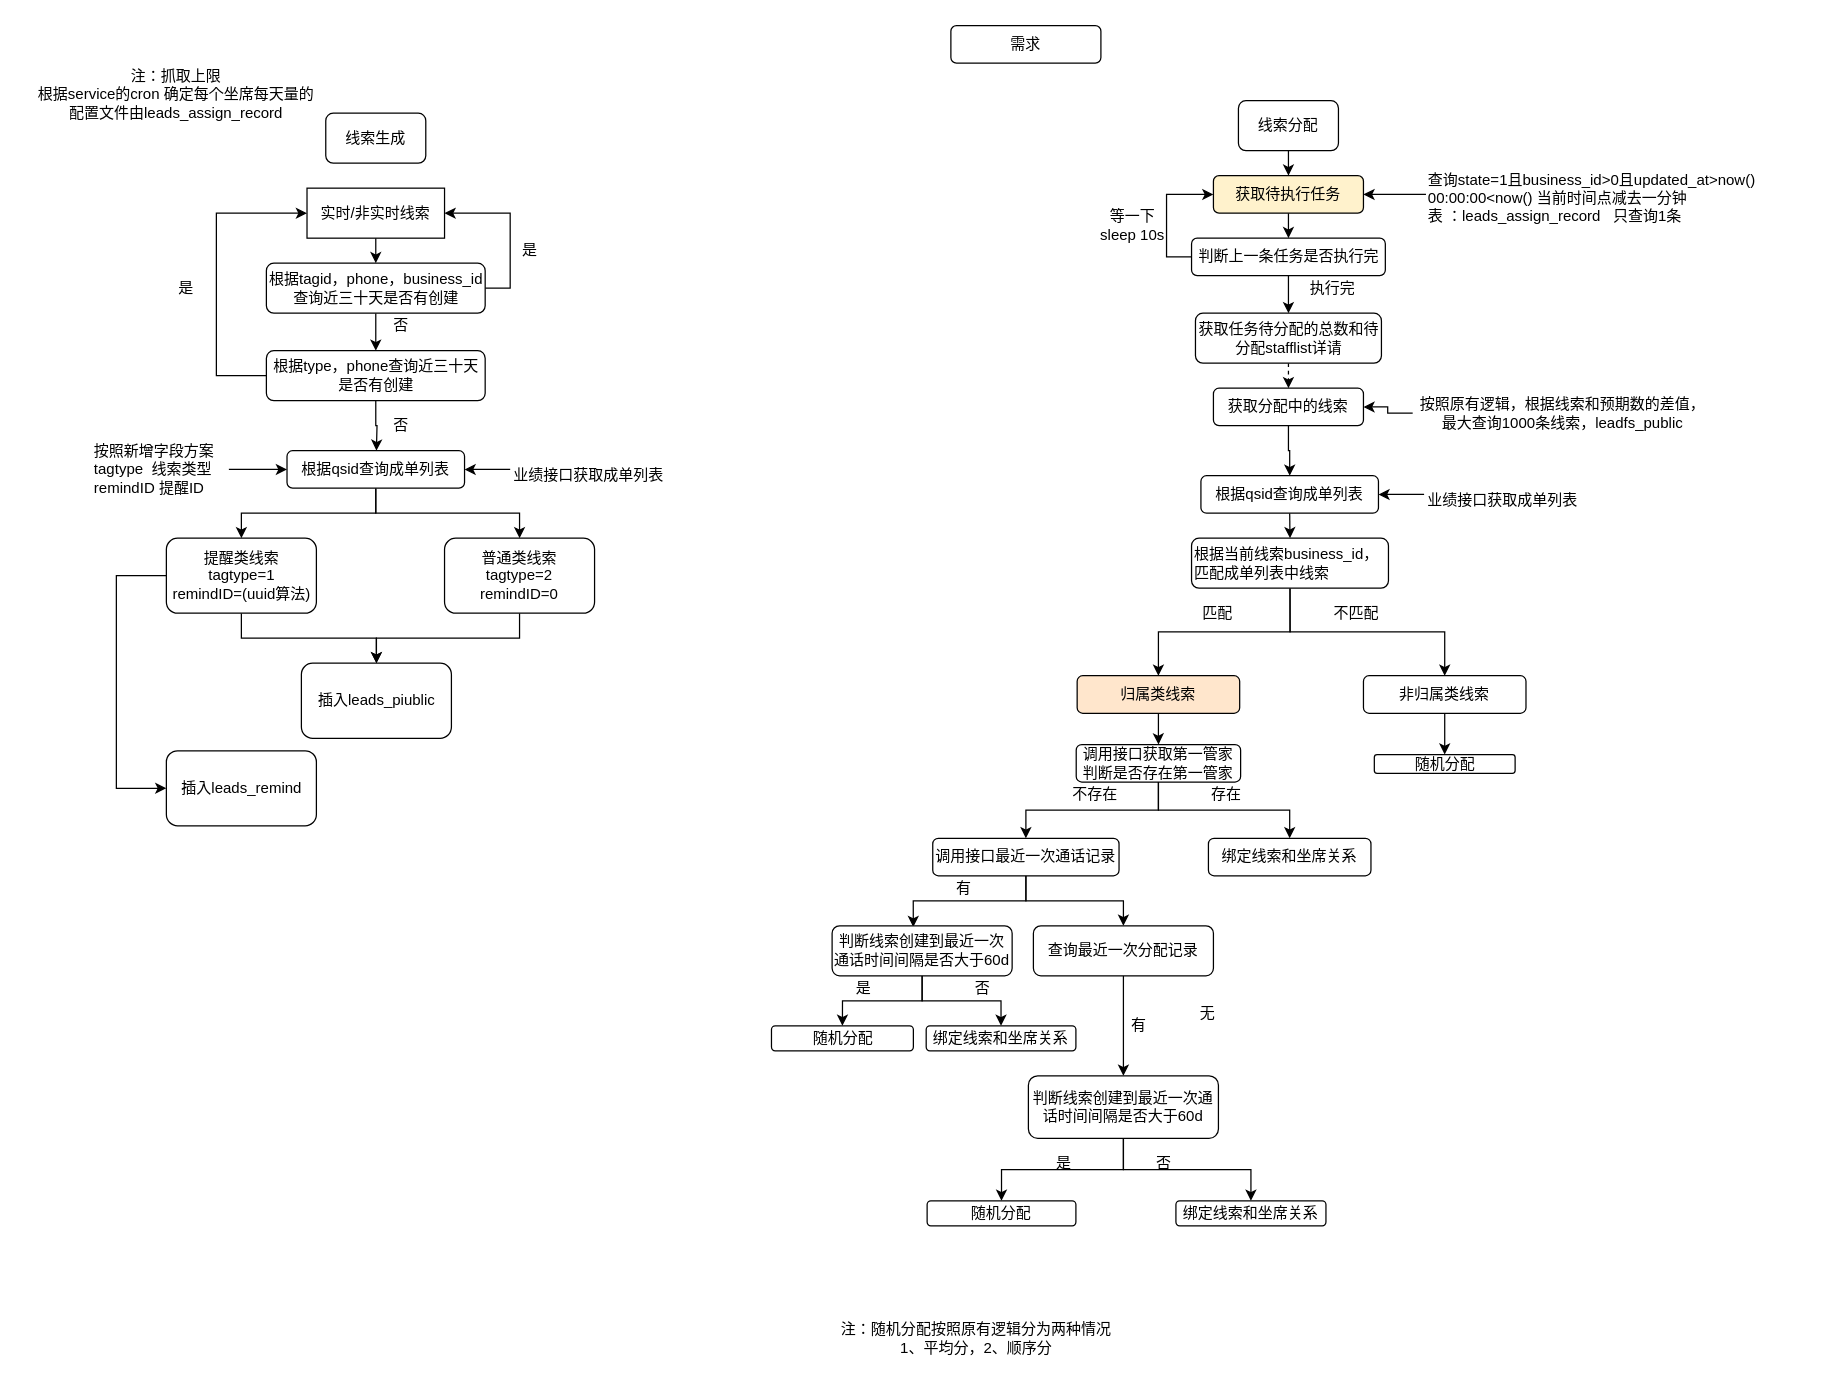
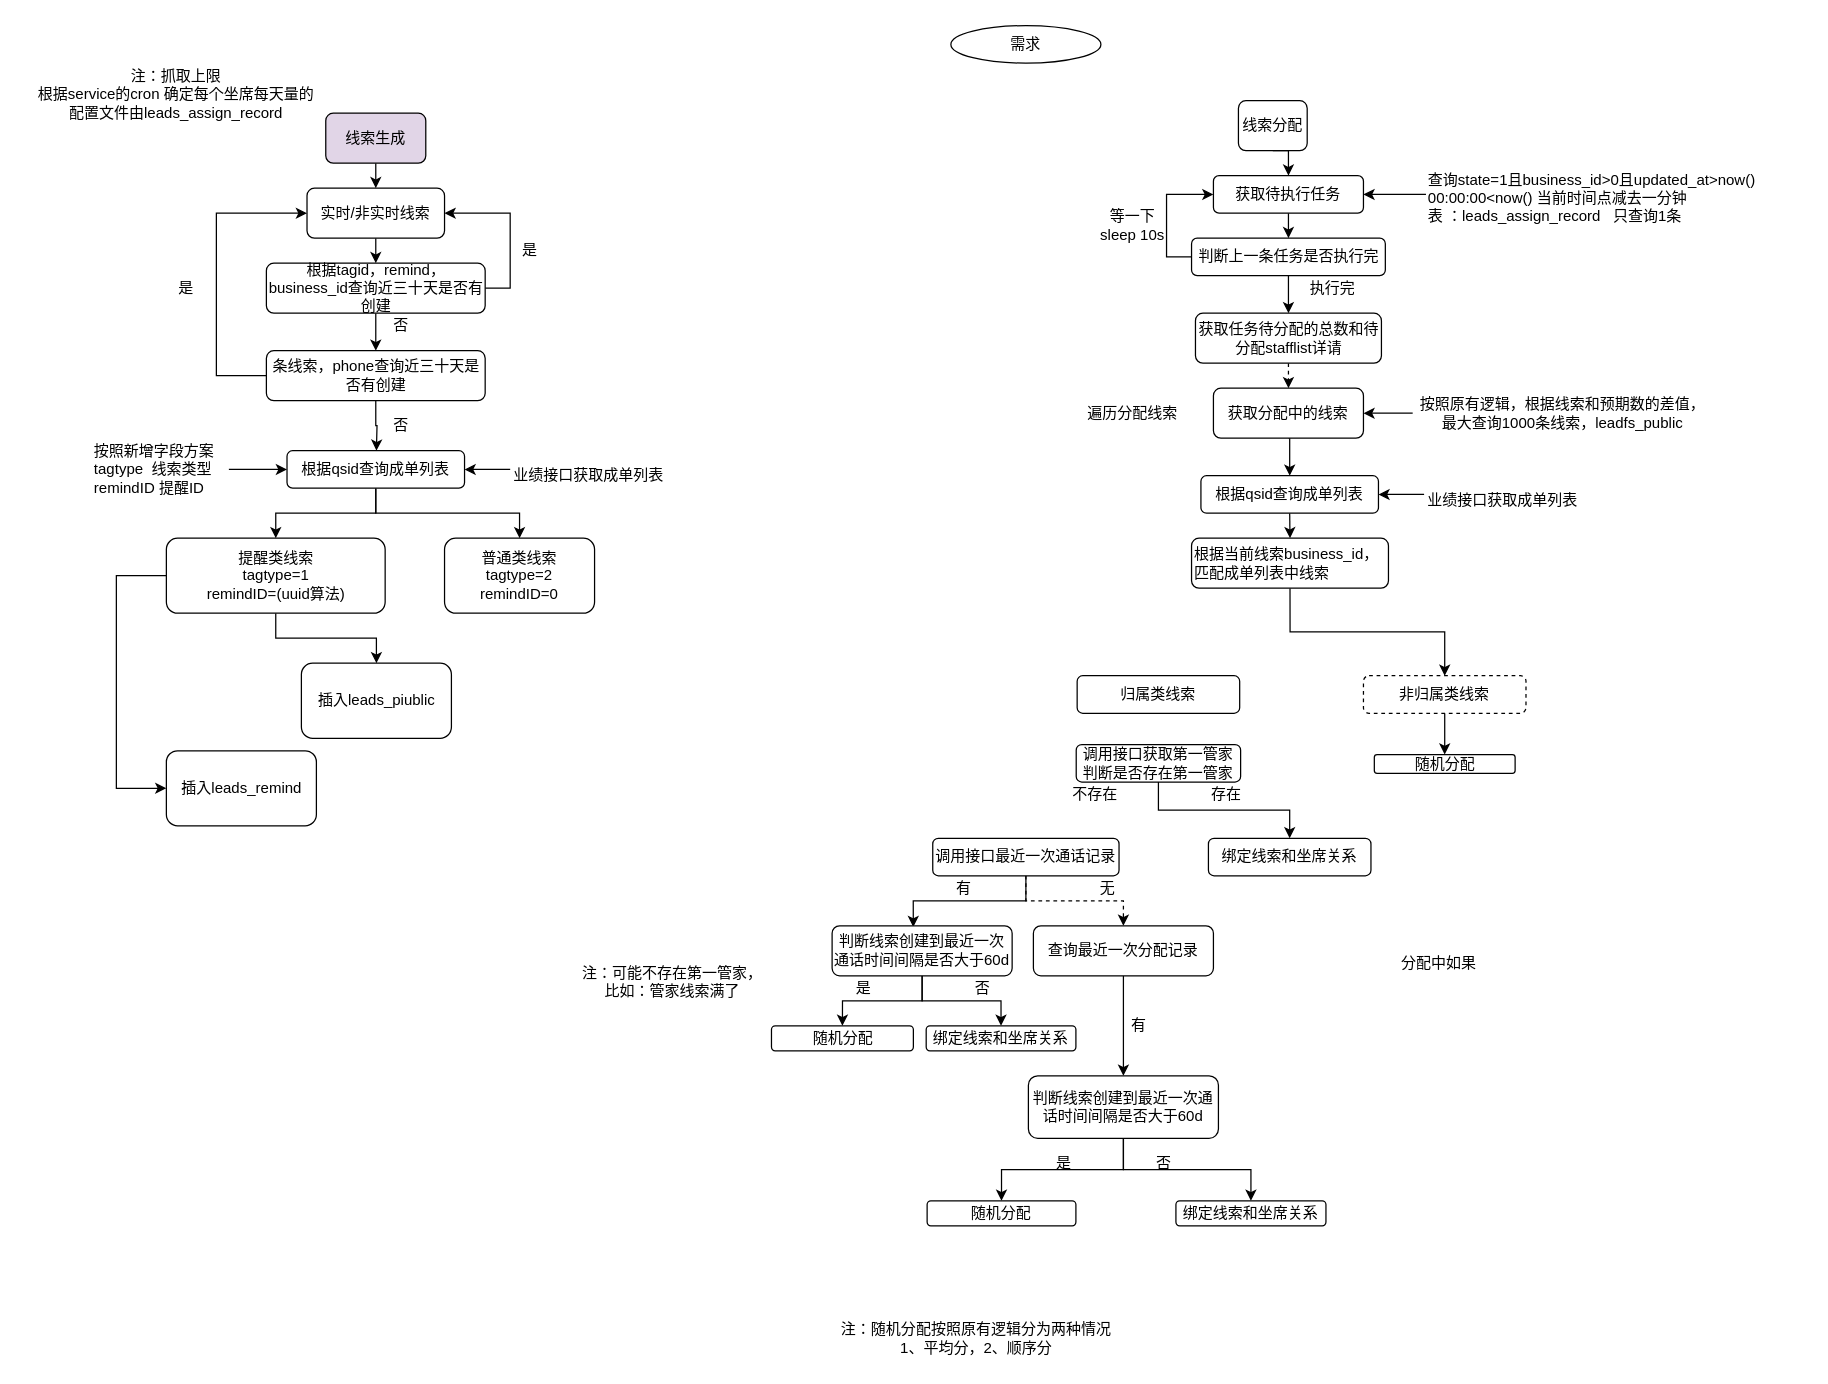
(1026, 44) -> (1026, 44)
(1288, 126) -> (1273, 126)
(376, 138) -> (376, 138)
none -> (376, 171)
(1288, 194) -> (1288, 194)
(376, 213) -> (376, 213)
(376, 288) -> (376, 288)
(376, 376) -> (376, 376)
(1288, 407) -> (1288, 413)
none -> (1132, 413)
(241, 576) -> (276, 576)
(1216, 613) -> none
(1356, 613) -> none
(1205, 632) -> none
(462, 638) -> none
(1158, 694) -> (1158, 694)
(1444, 694) -> (1444, 694)
(1158, 726) -> none
(1081, 810) -> none
(1081, 901) -> (1081, 901)
none -> (1438, 963)
none -> (671, 982)
(1207, 1013) -> (1107, 888)
